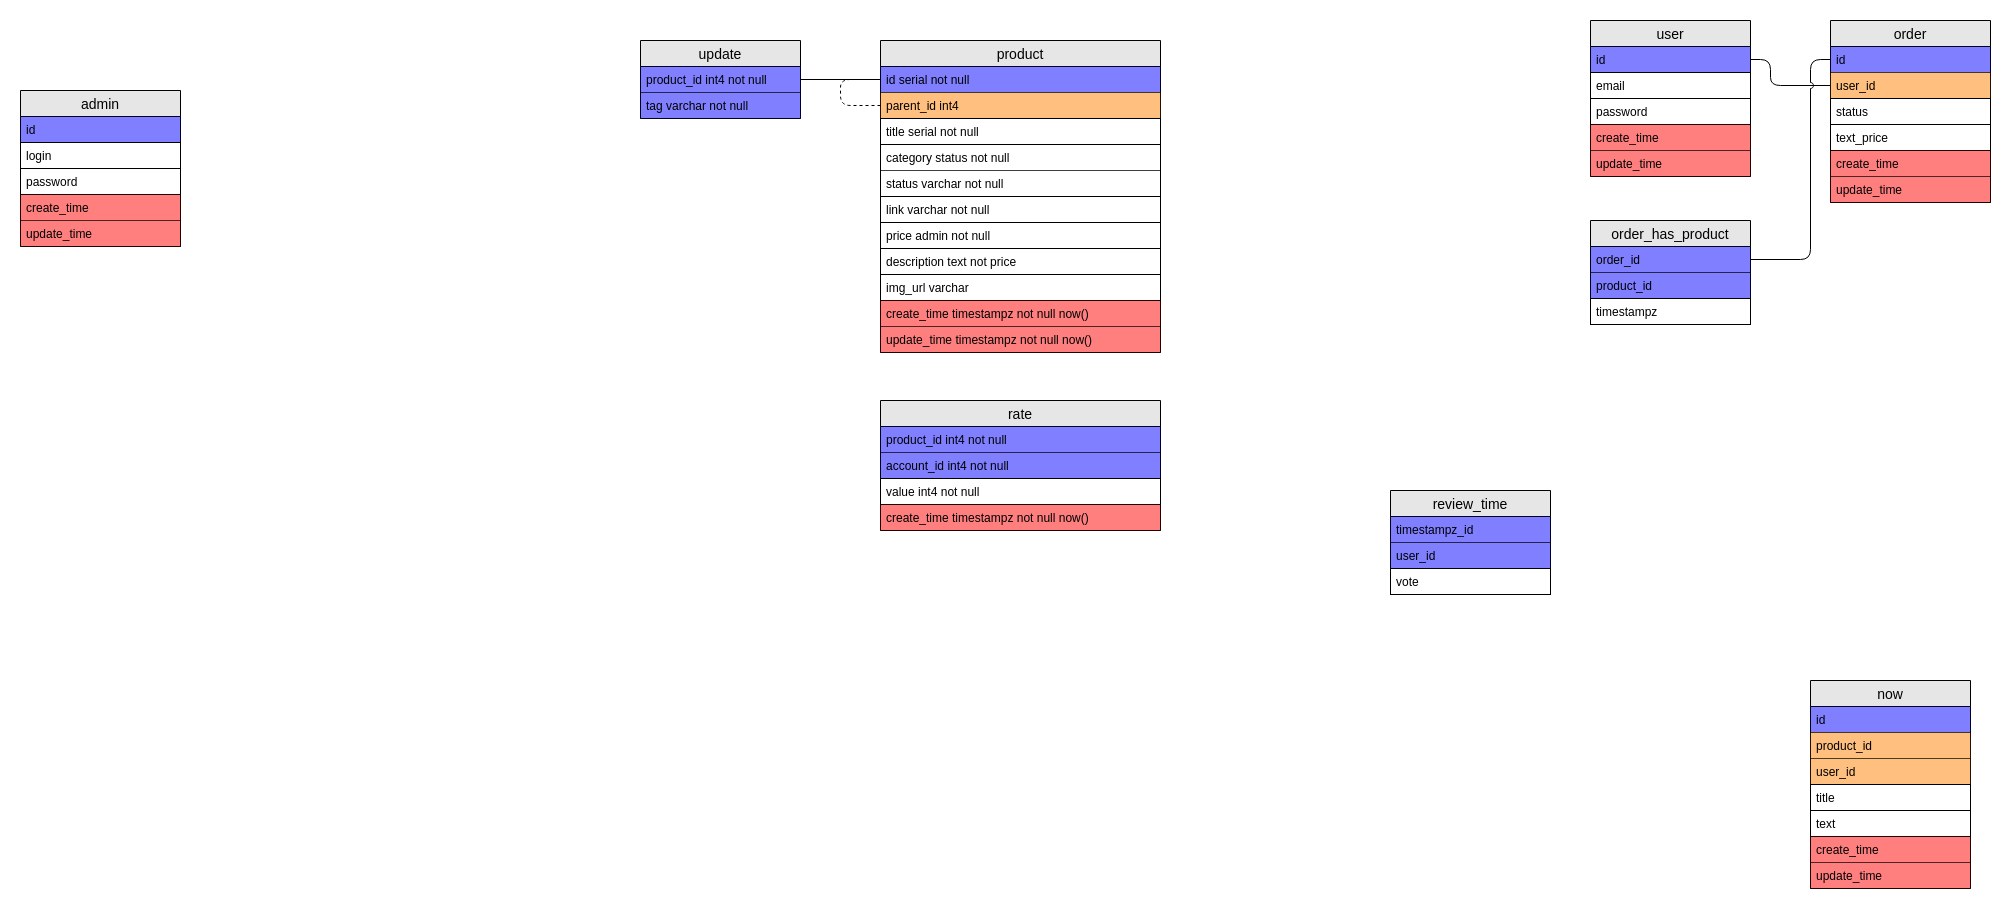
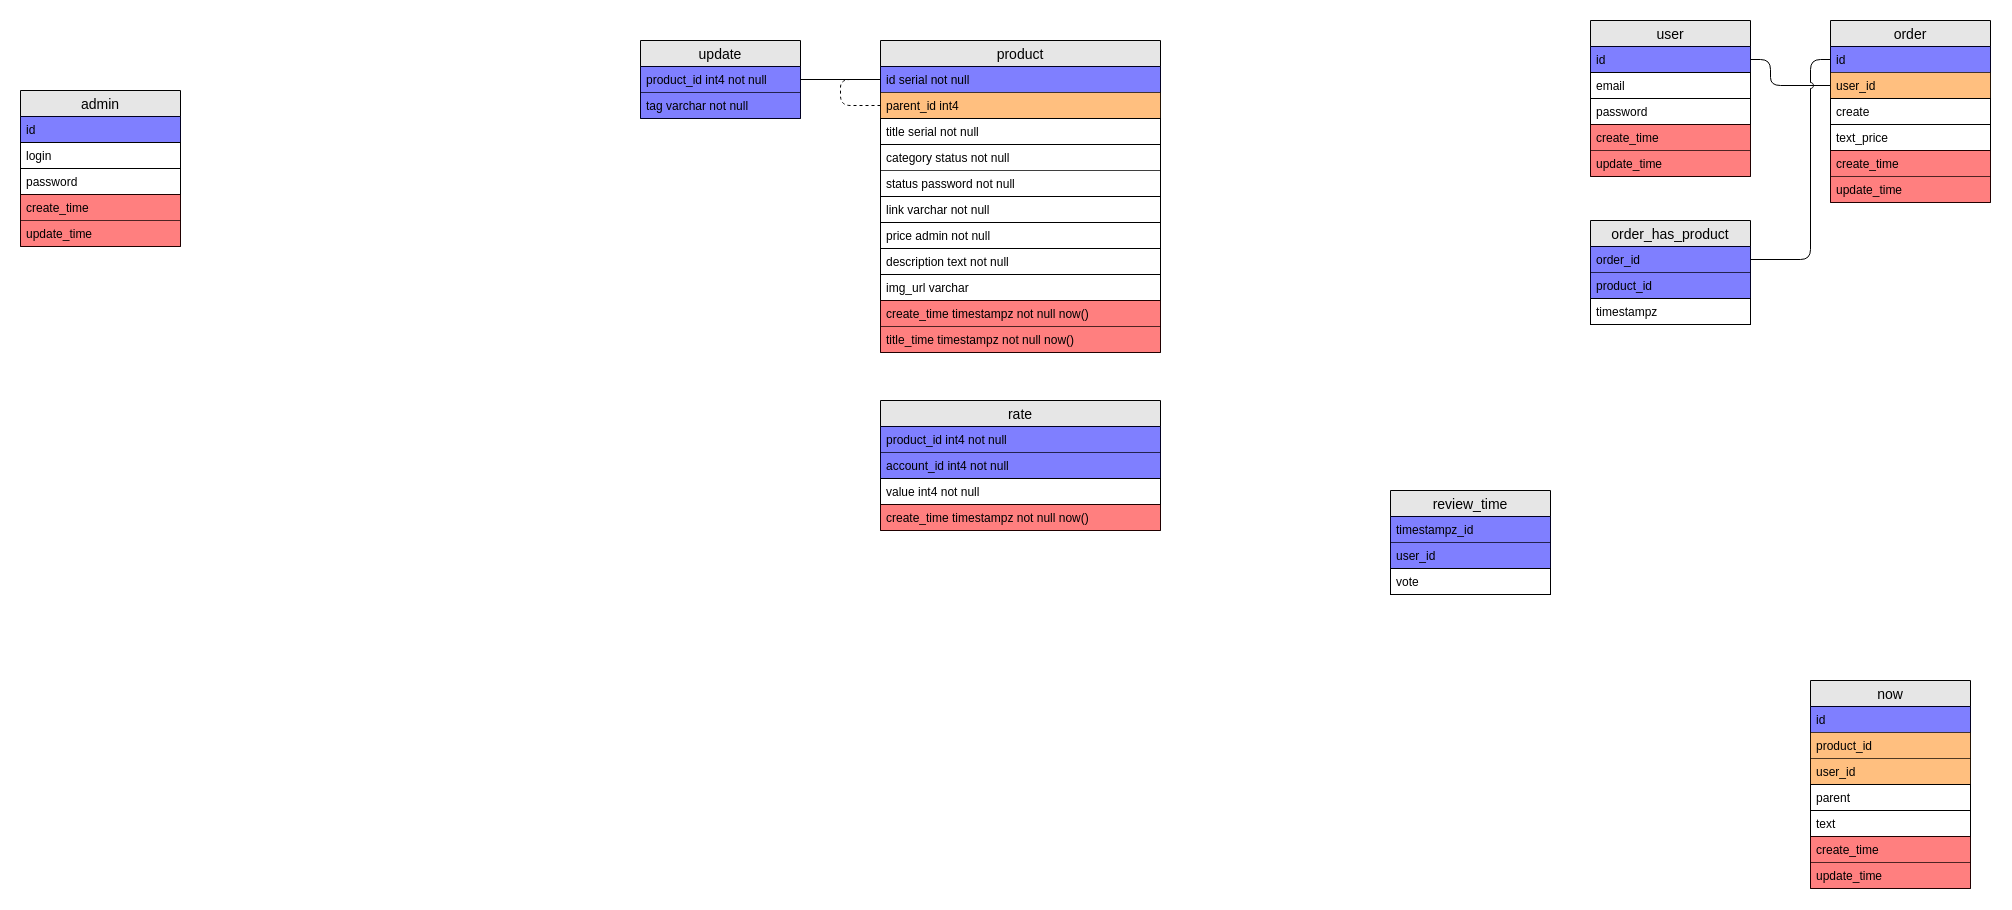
(1856, 112) -> (1856, 112)
(955, 184) -> (959, 184)
(964, 262) -> (959, 262)
(999, 340) -> (993, 340)
(1830, 798) -> (1836, 798)
